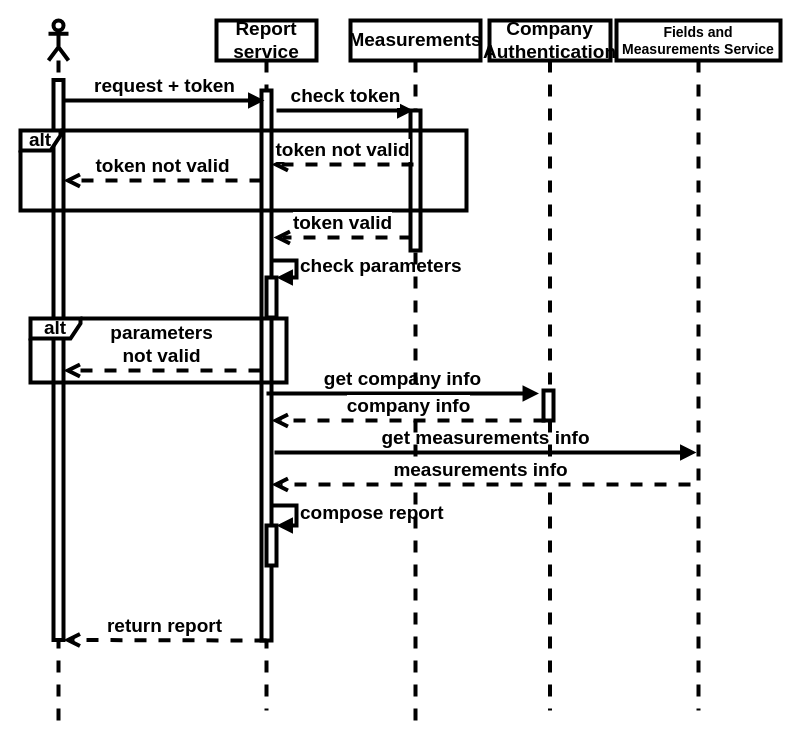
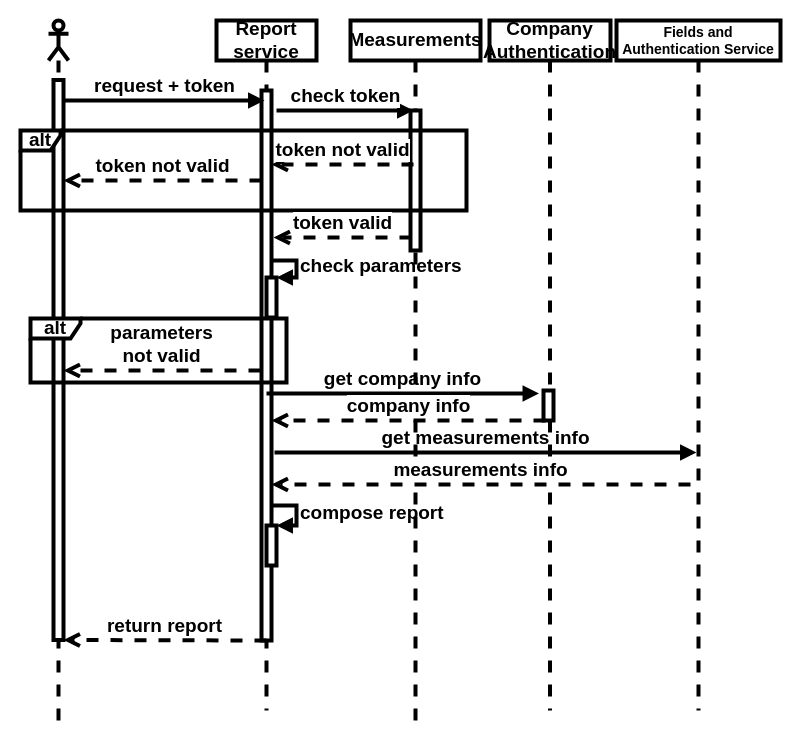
(699, 41) -> (699, 41)
